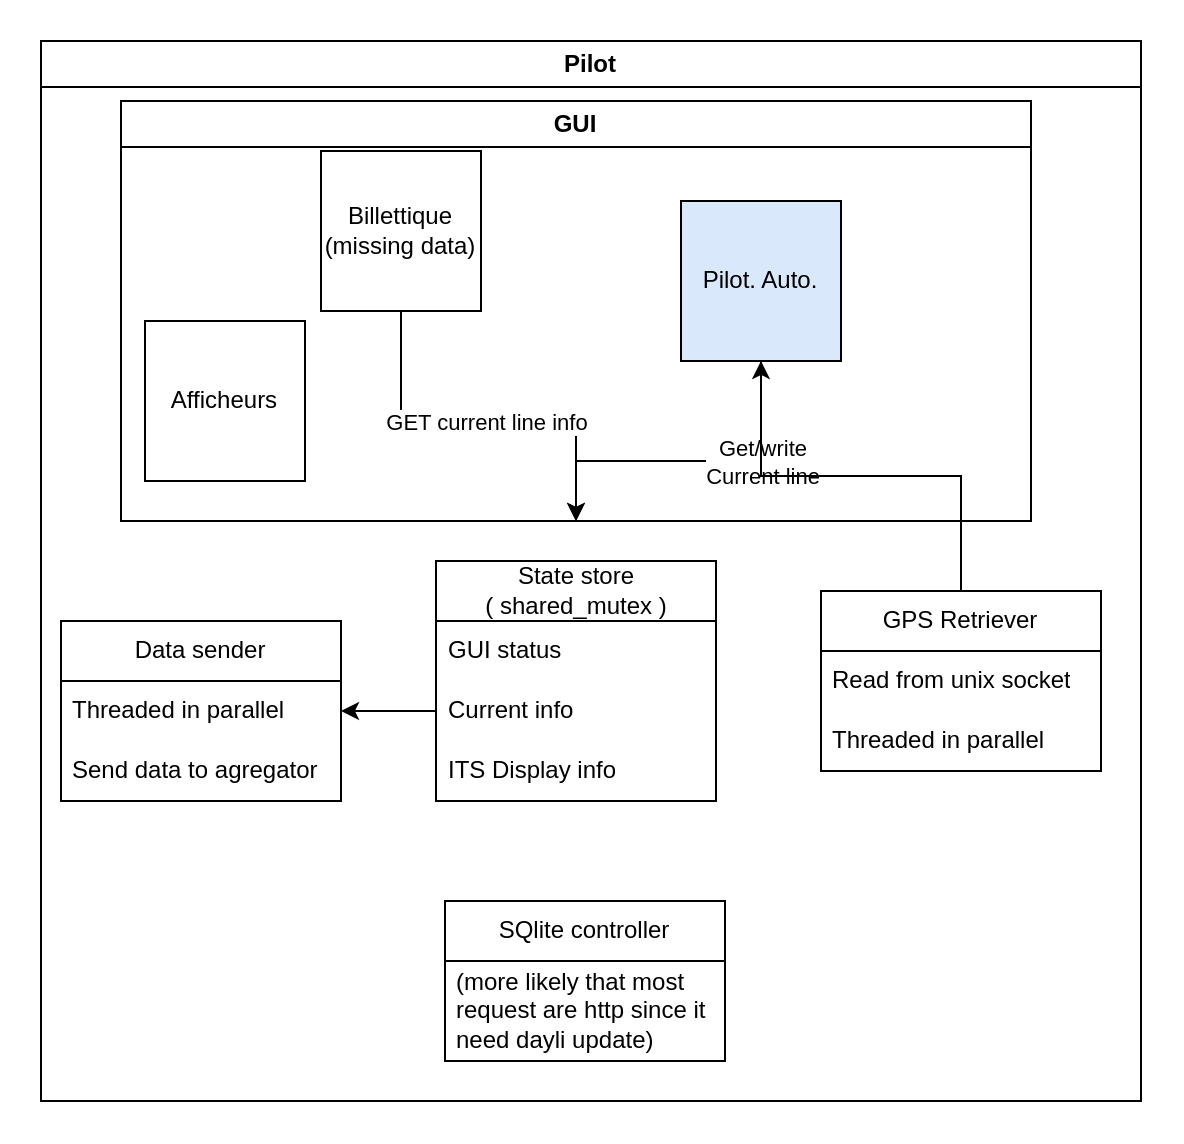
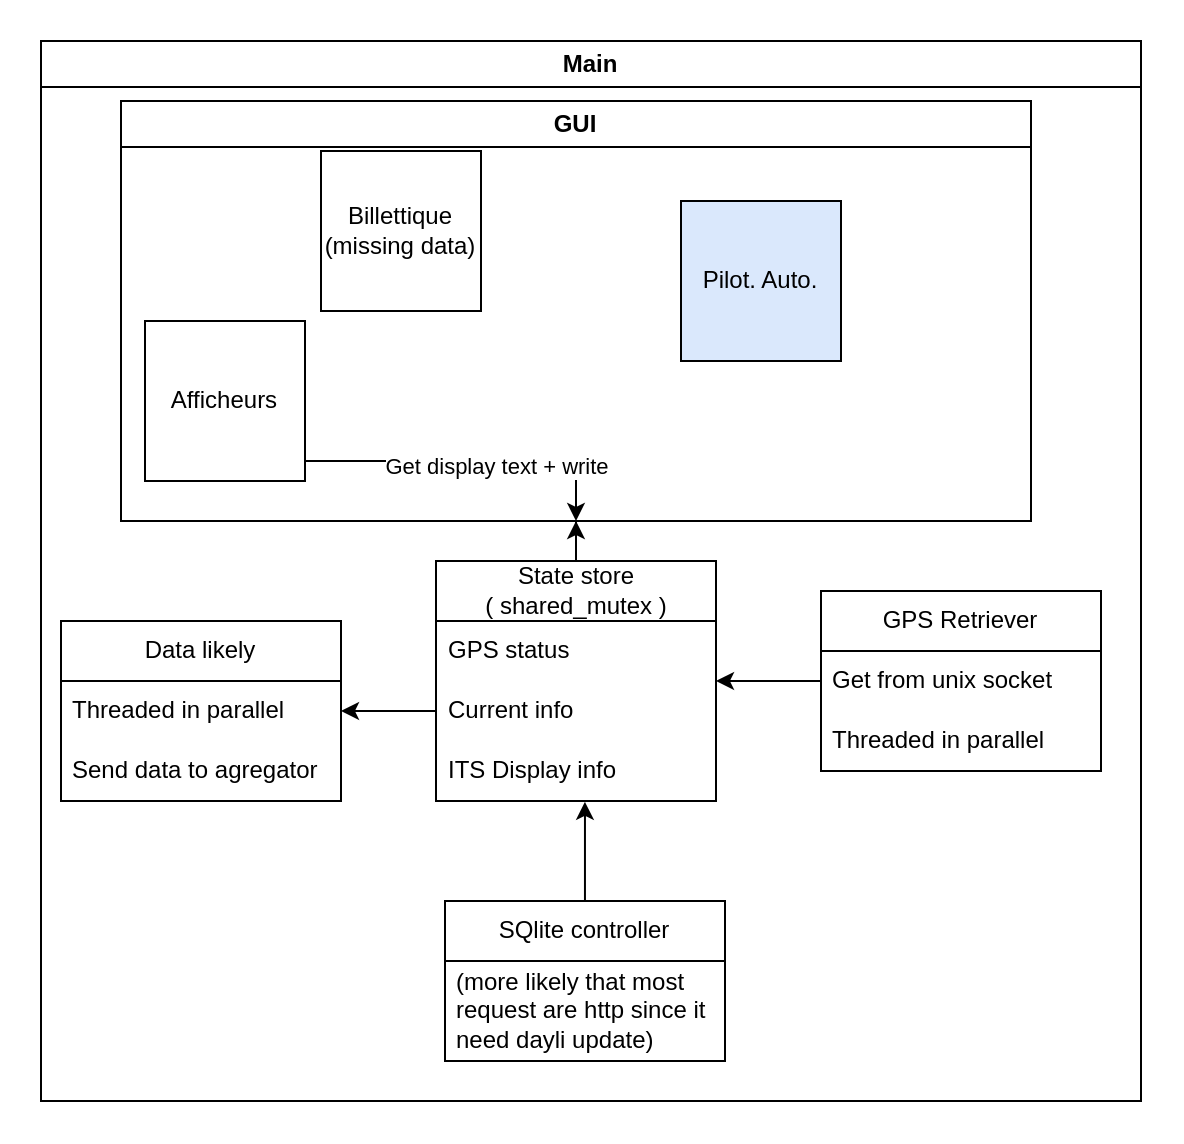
(591, 65) -> (591, 65)
(524, 421) -> none
none -> (421, 461)
(644, 461) -> none
(913, 476) -> (774, 681)
none -> (576, 556)
(201, 651) -> (201, 651)
(513, 651) -> (513, 651)
(962, 681) -> (955, 681)
none -> (585, 858)
